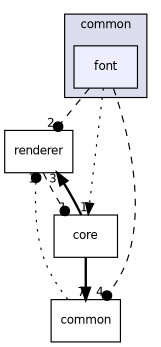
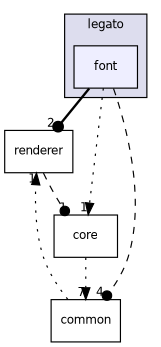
(106, 25) -> (106, 25)
(75, 106) -> (75, 106)
(73, 199) -> none
(40, 244) -> (40, 244)
(86, 273) -> (86, 273)
